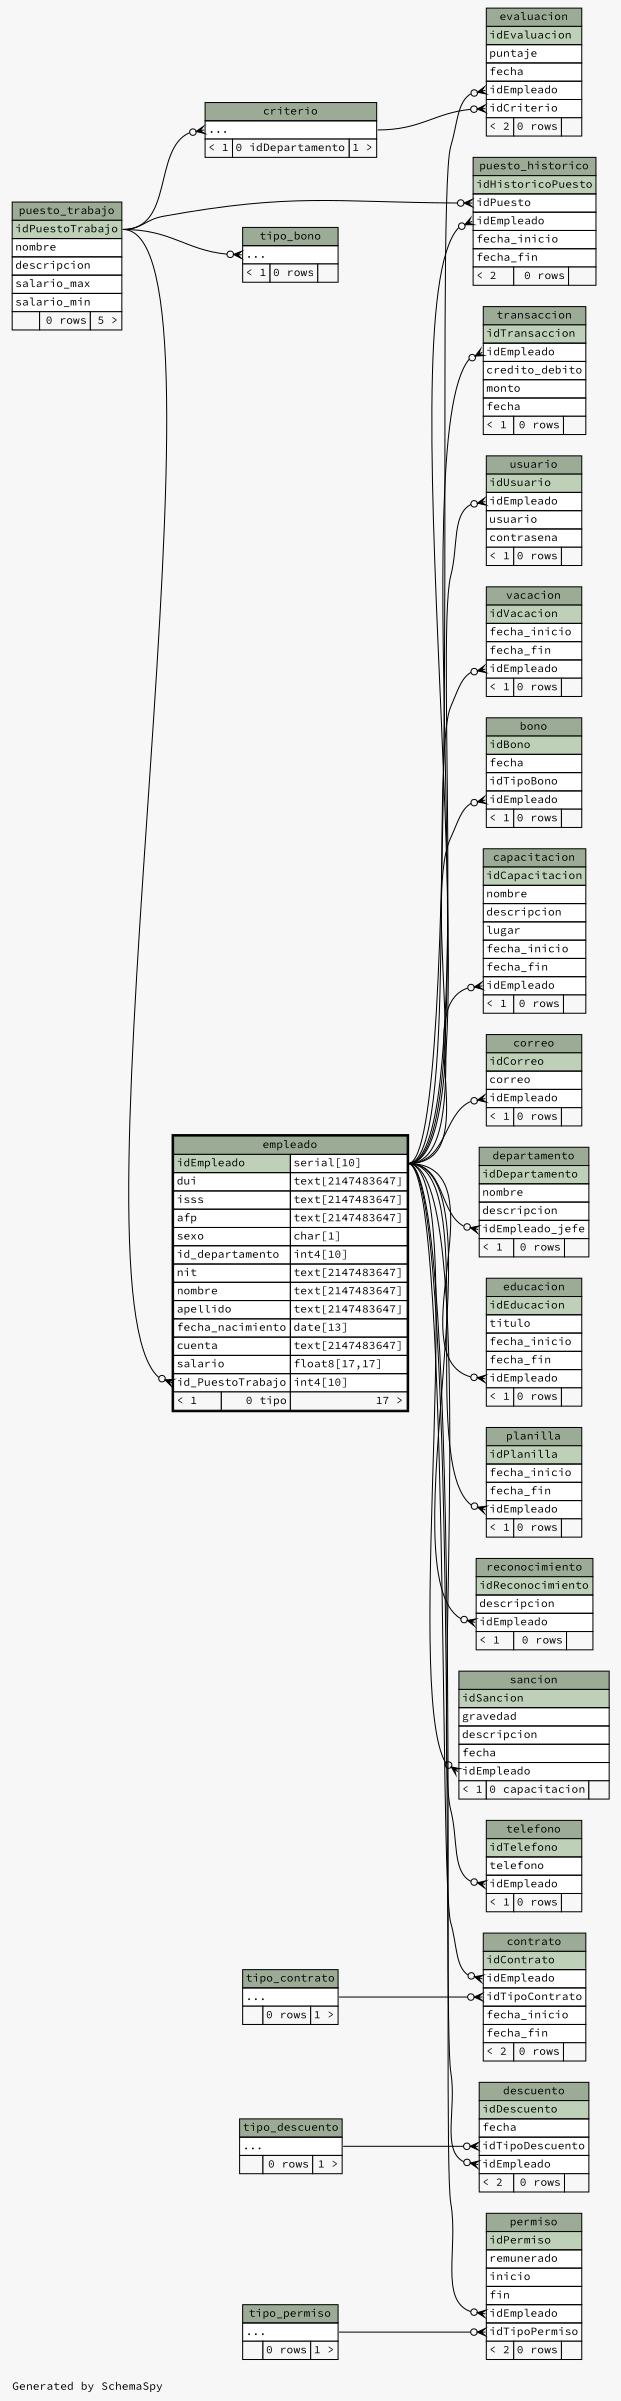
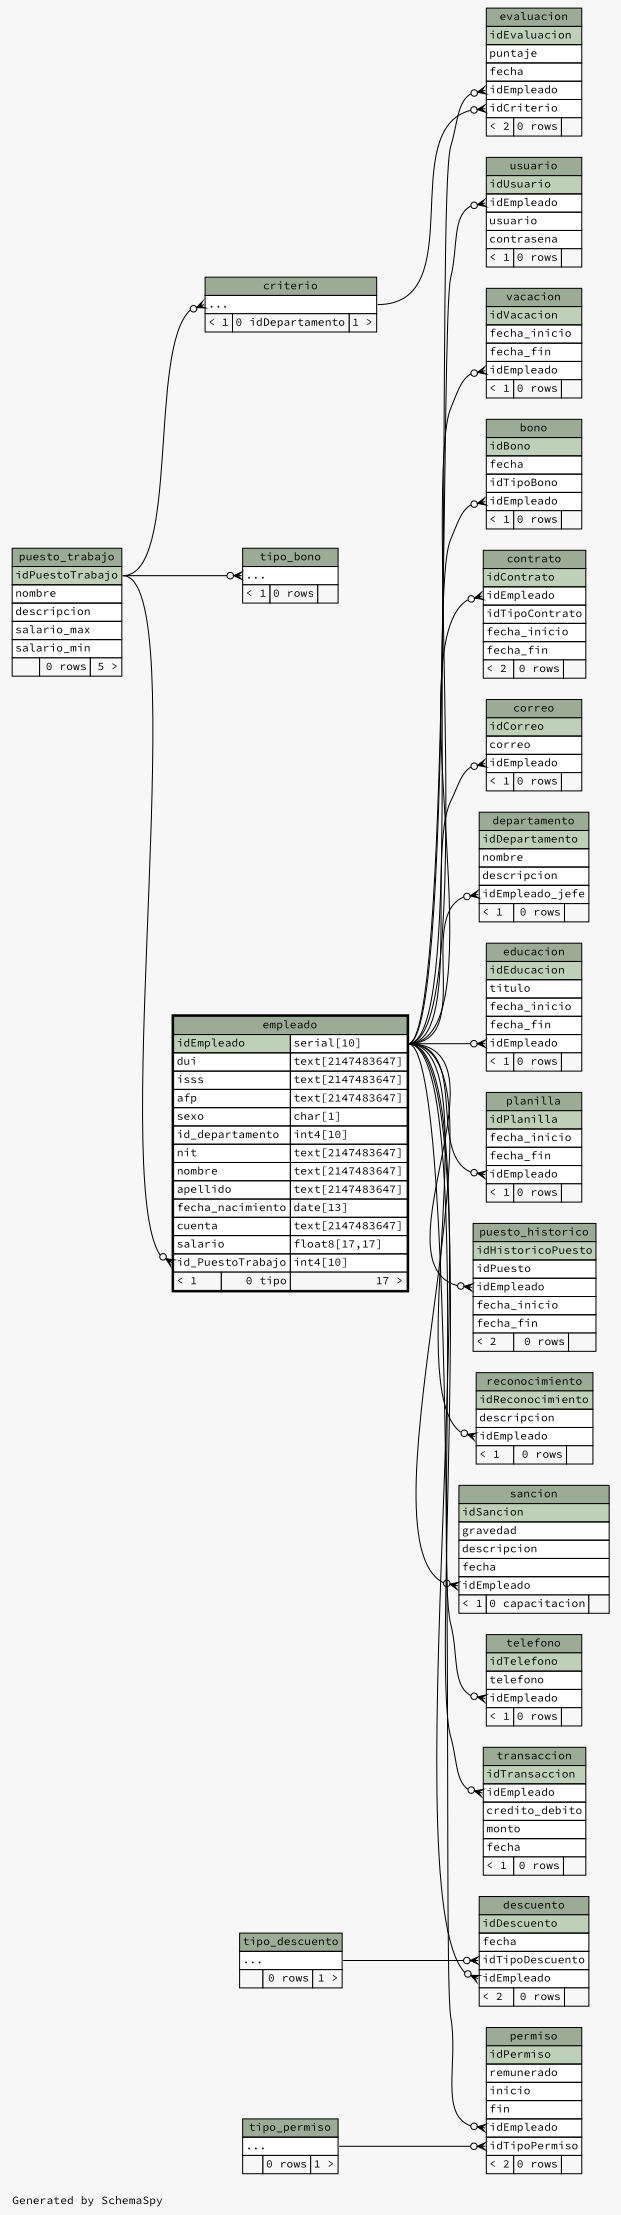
(288, 201) -> none
(534, 931) -> none
(290, 1997) -> none
